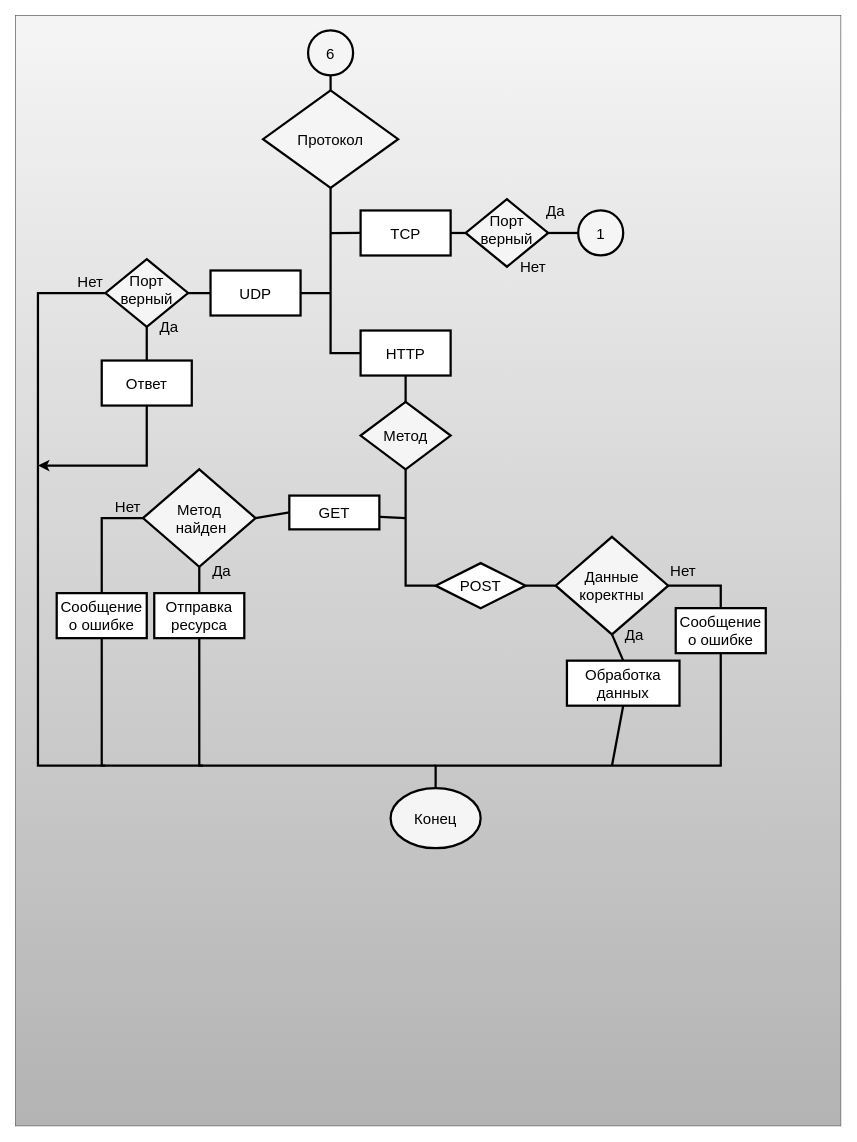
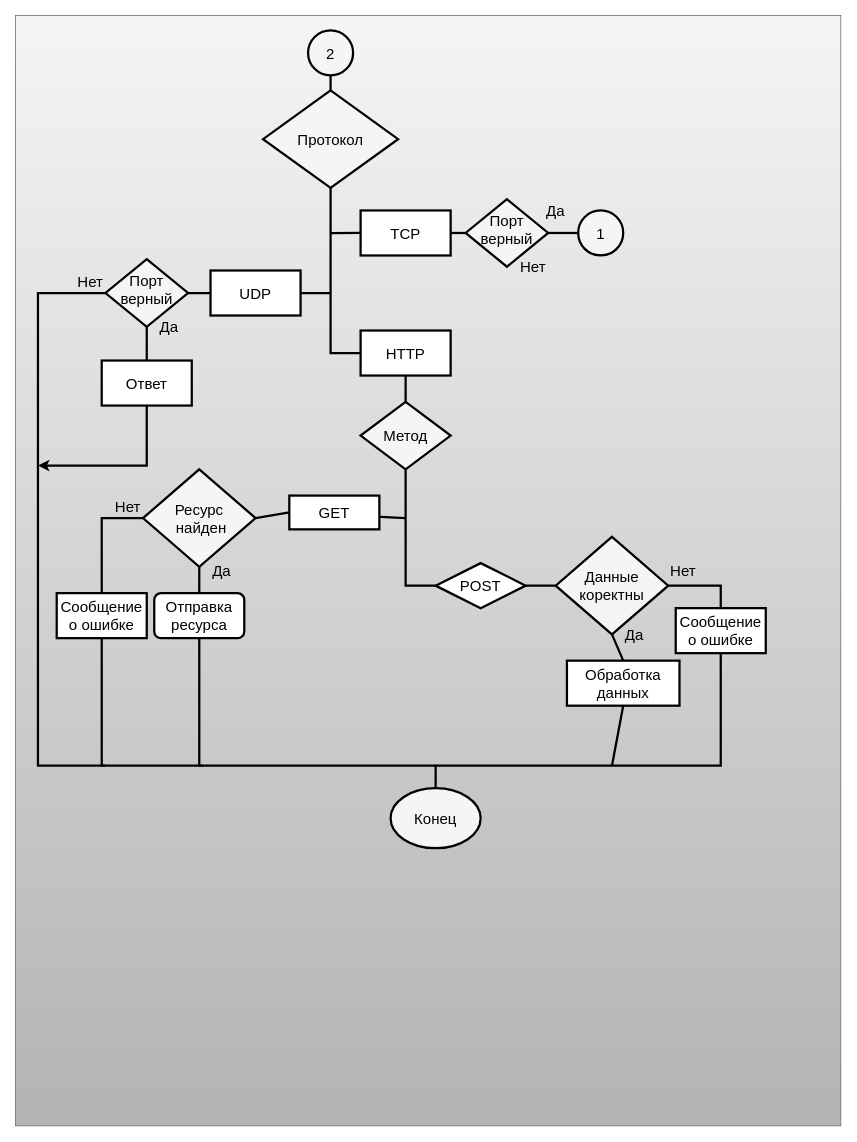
(330, 53) -> (330, 53)
(199, 518) -> (199, 518)
(199, 615) -> (199, 615)
